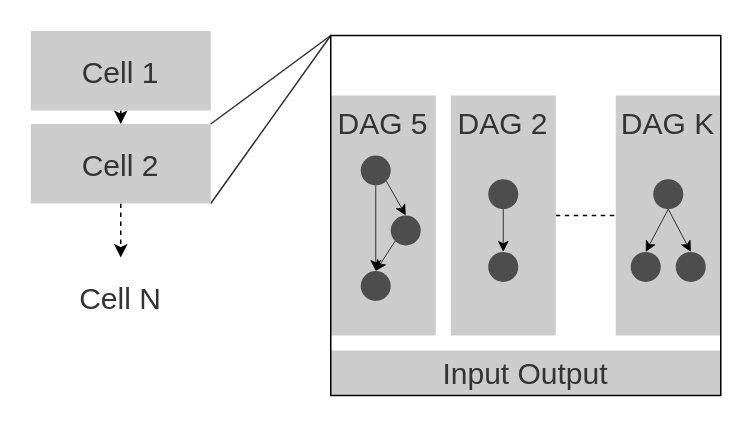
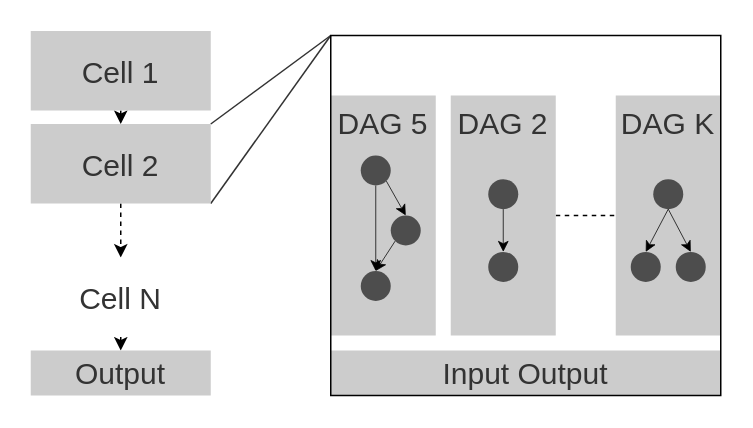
none -> (121, 338)
none -> (121, 373)
